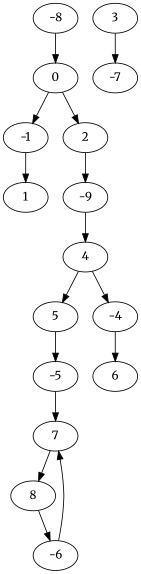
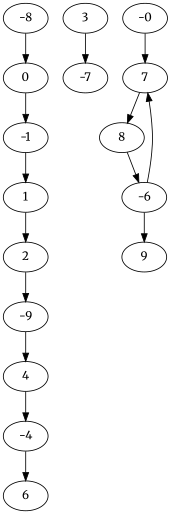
(69, 104) -> (26, 223)
none -> (144, 257)
(56, 317) -> none
(56, 376) -> (145, 18)
